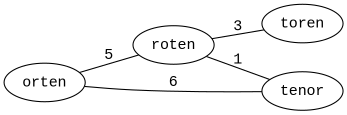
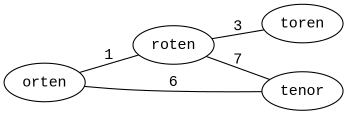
(109, 55) -> (109, 55)
(238, 59) -> (238, 59)
